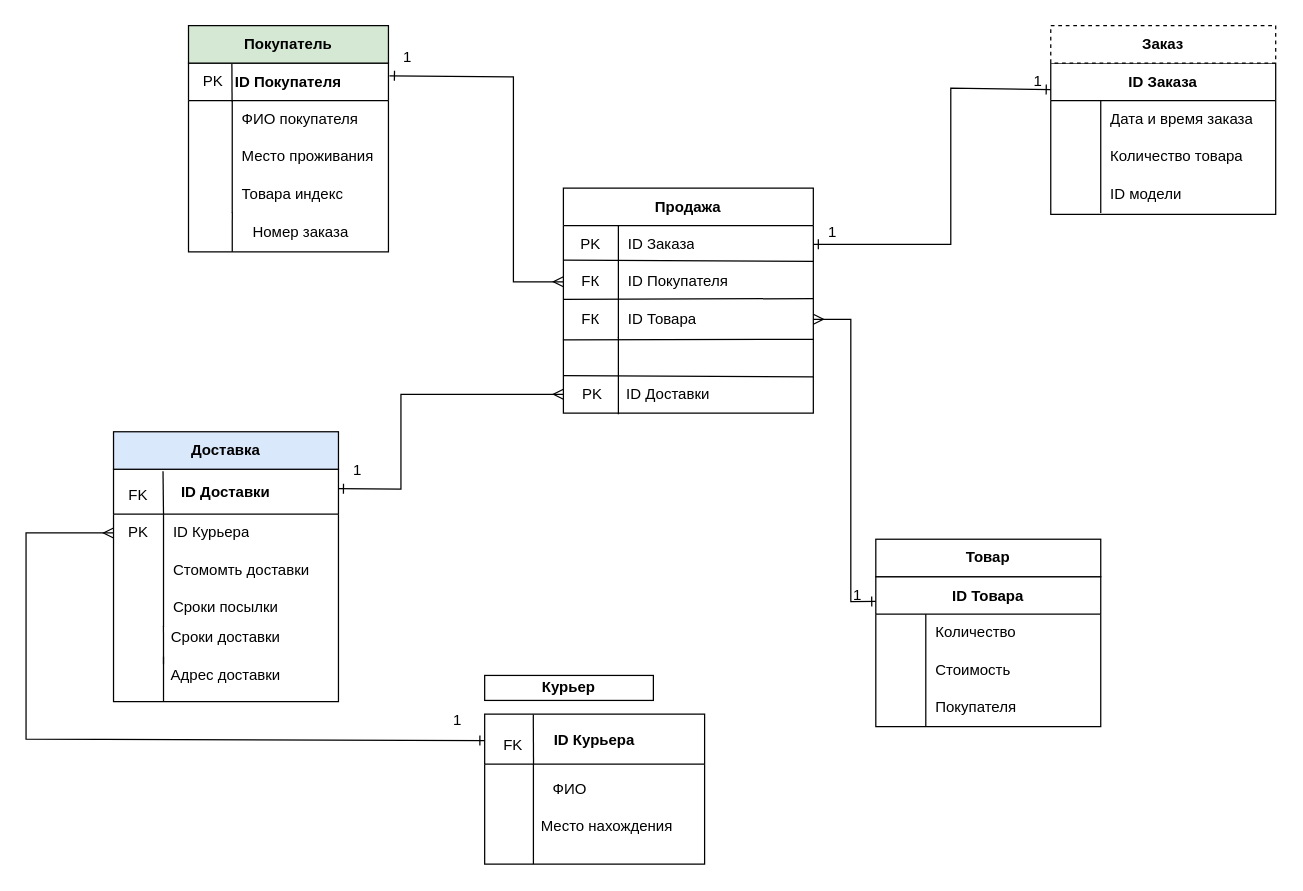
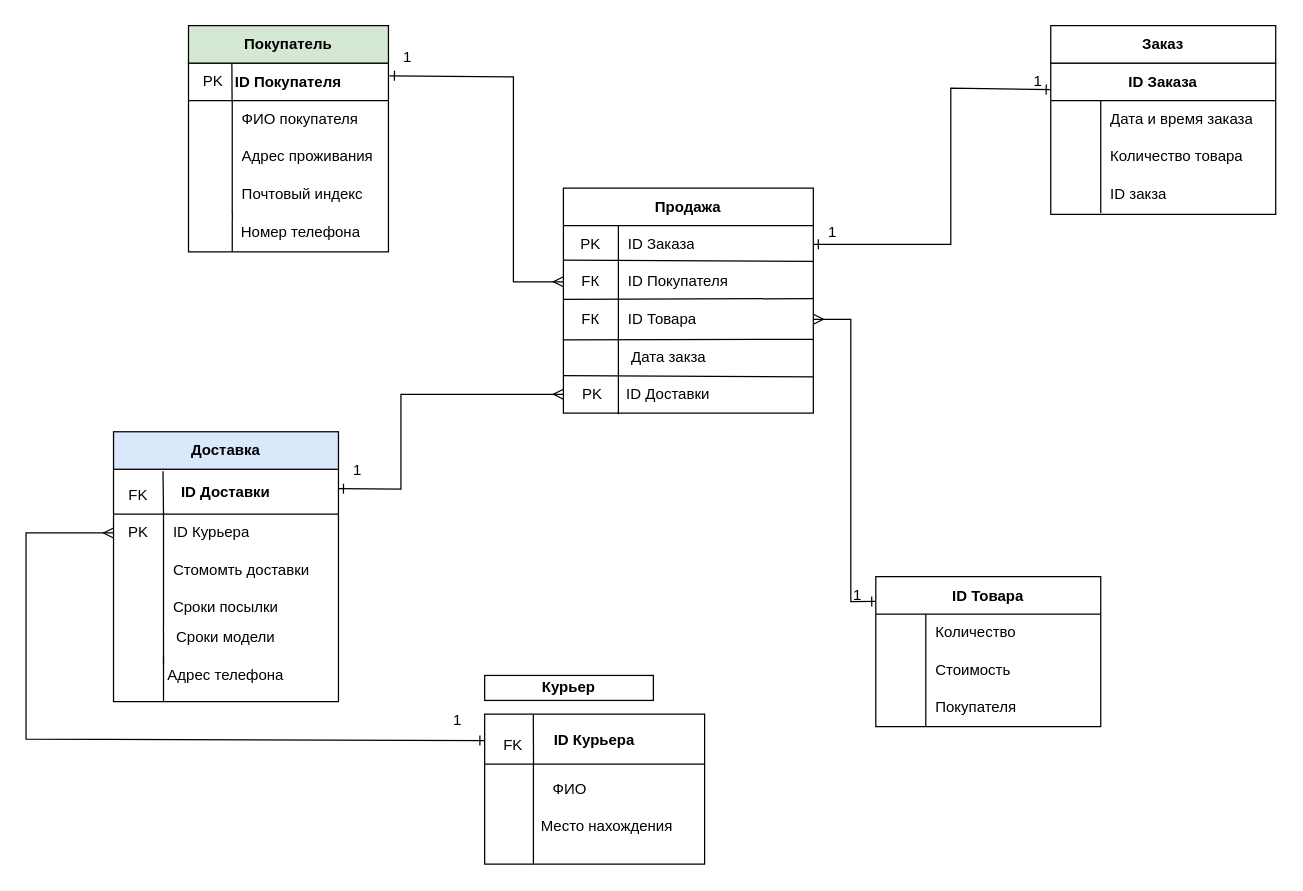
(1163, 44) -> (1163, 44)
(307, 157) -> (307, 157)
(295, 194) -> (303, 194)
(1146, 194) -> (1142, 194)
(301, 233) -> (301, 233)
none -> (668, 358)
(988, 558) -> none
(226, 638) -> (226, 638)
(226, 676) -> (226, 676)
